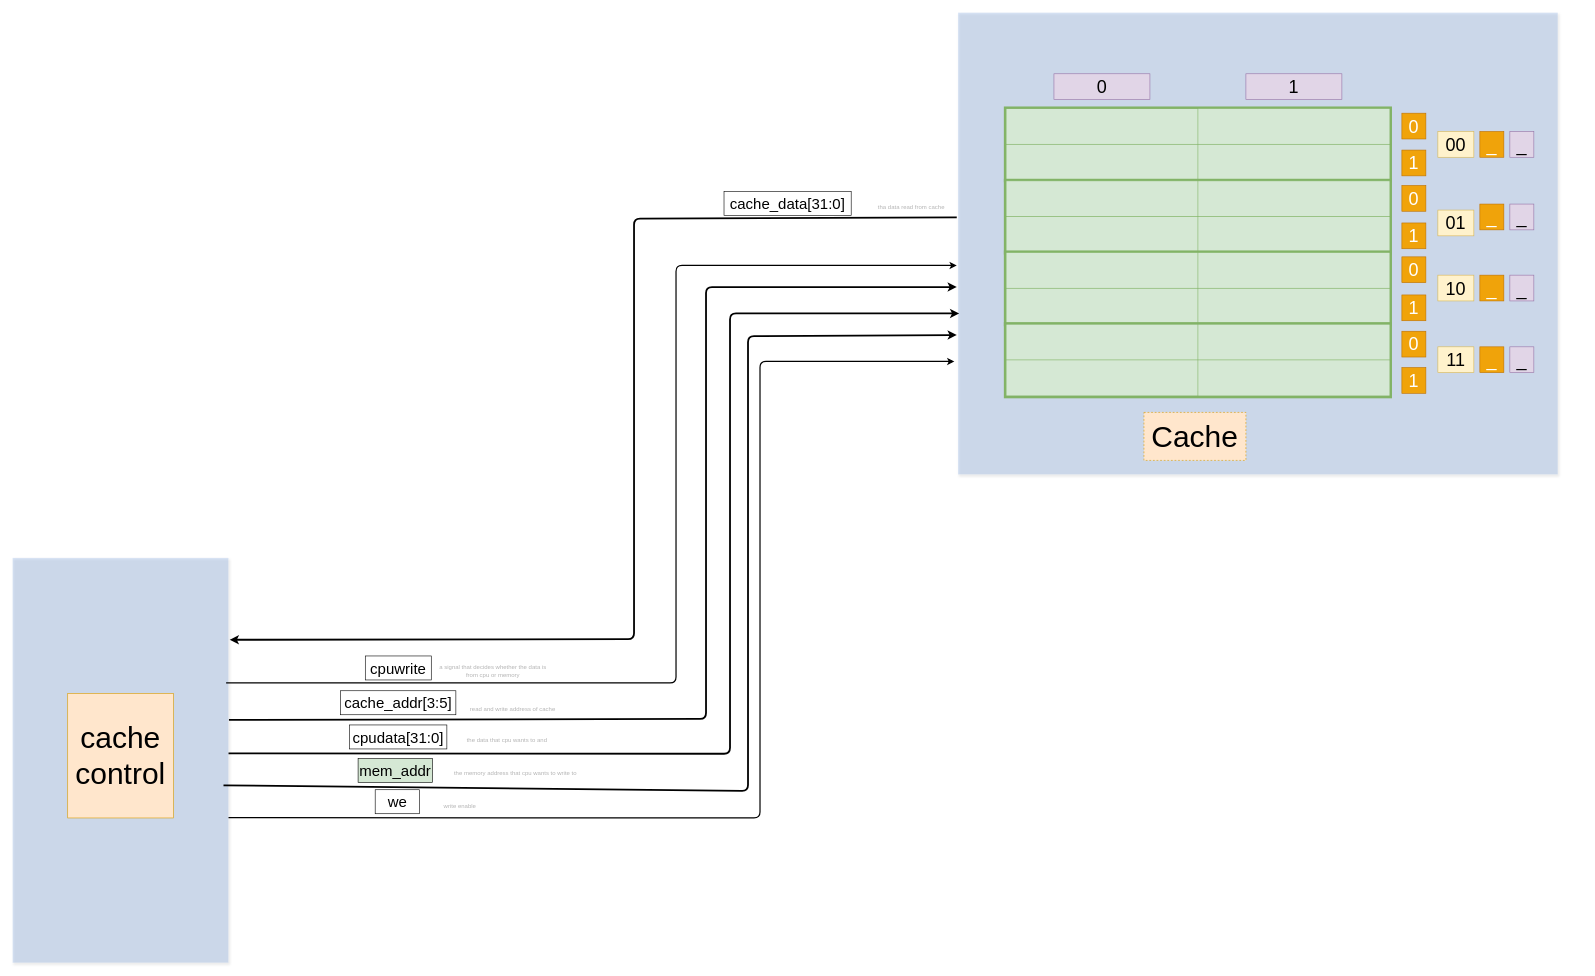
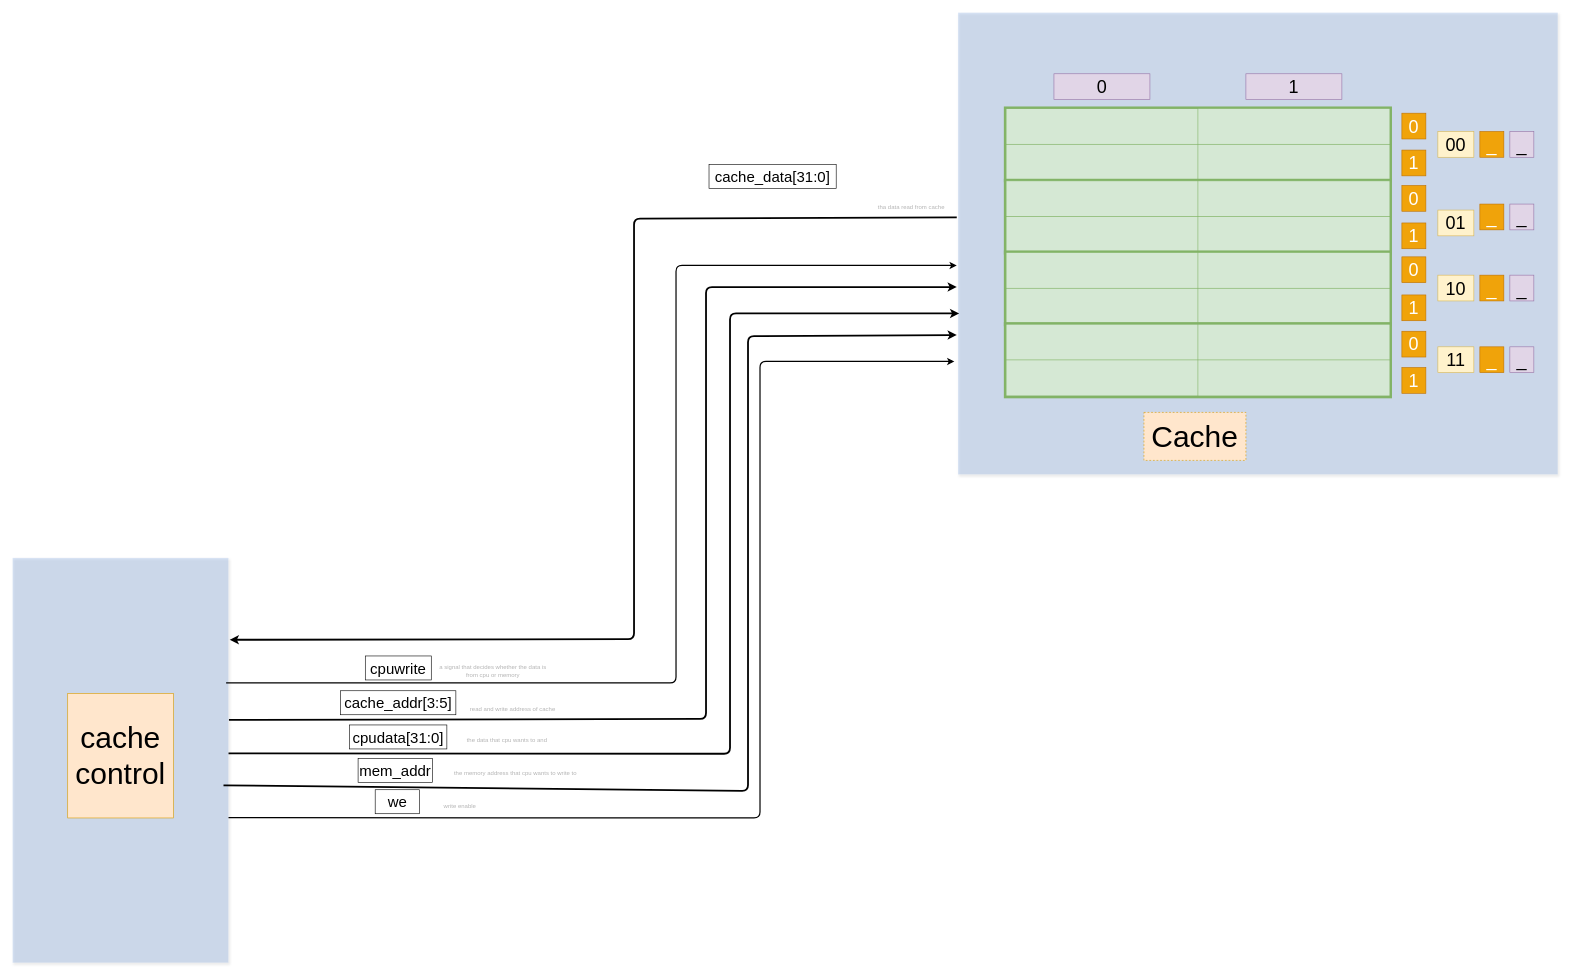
(788, 204) -> (773, 177)
(395, 771) -> (395, 771)
